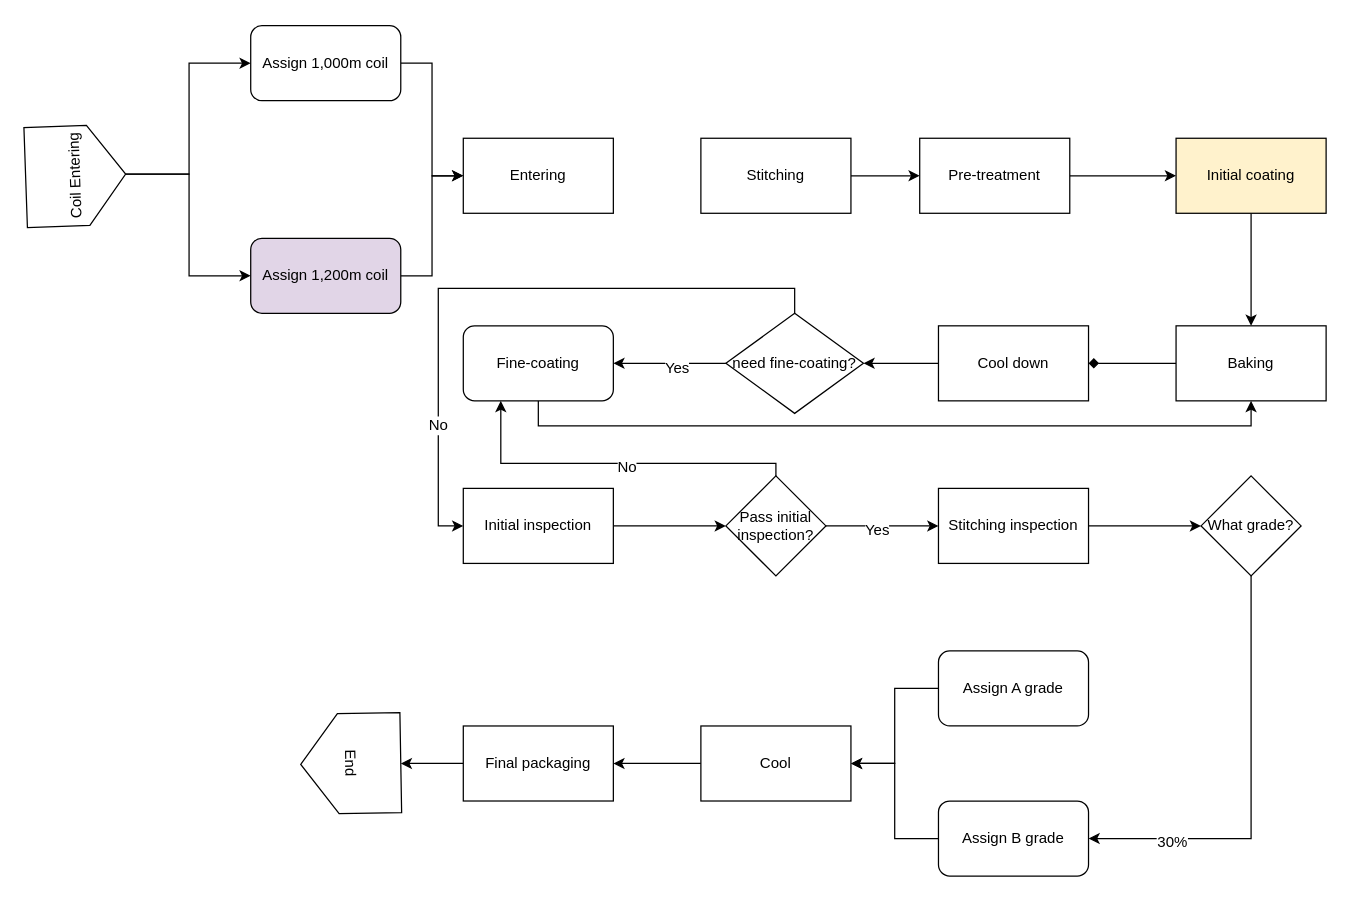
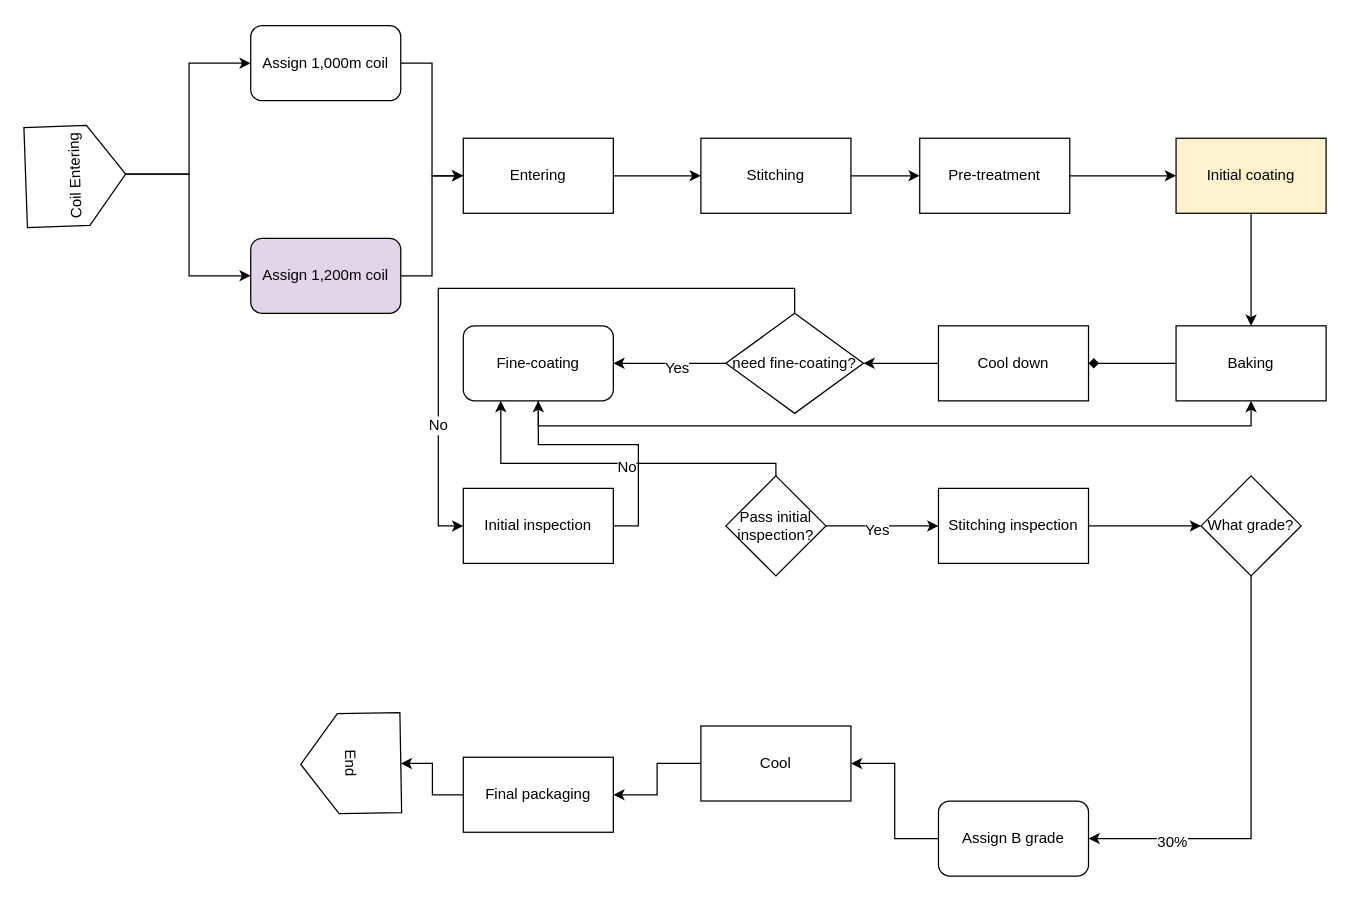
none -> (652, 176)
(676, 526) -> (622, 444)
(1013, 688) -> none
(894, 702) -> none
(538, 763) -> (538, 794)
